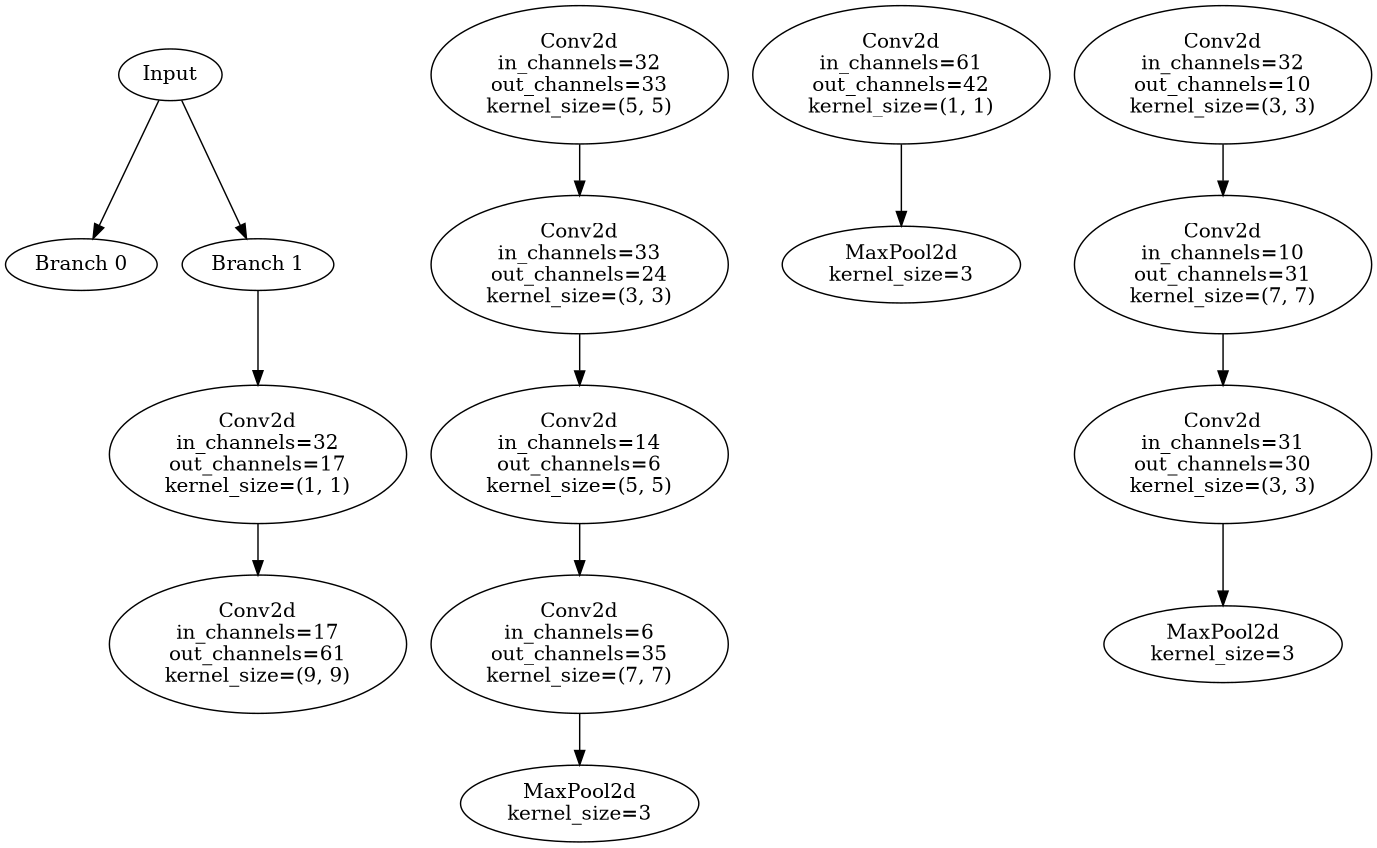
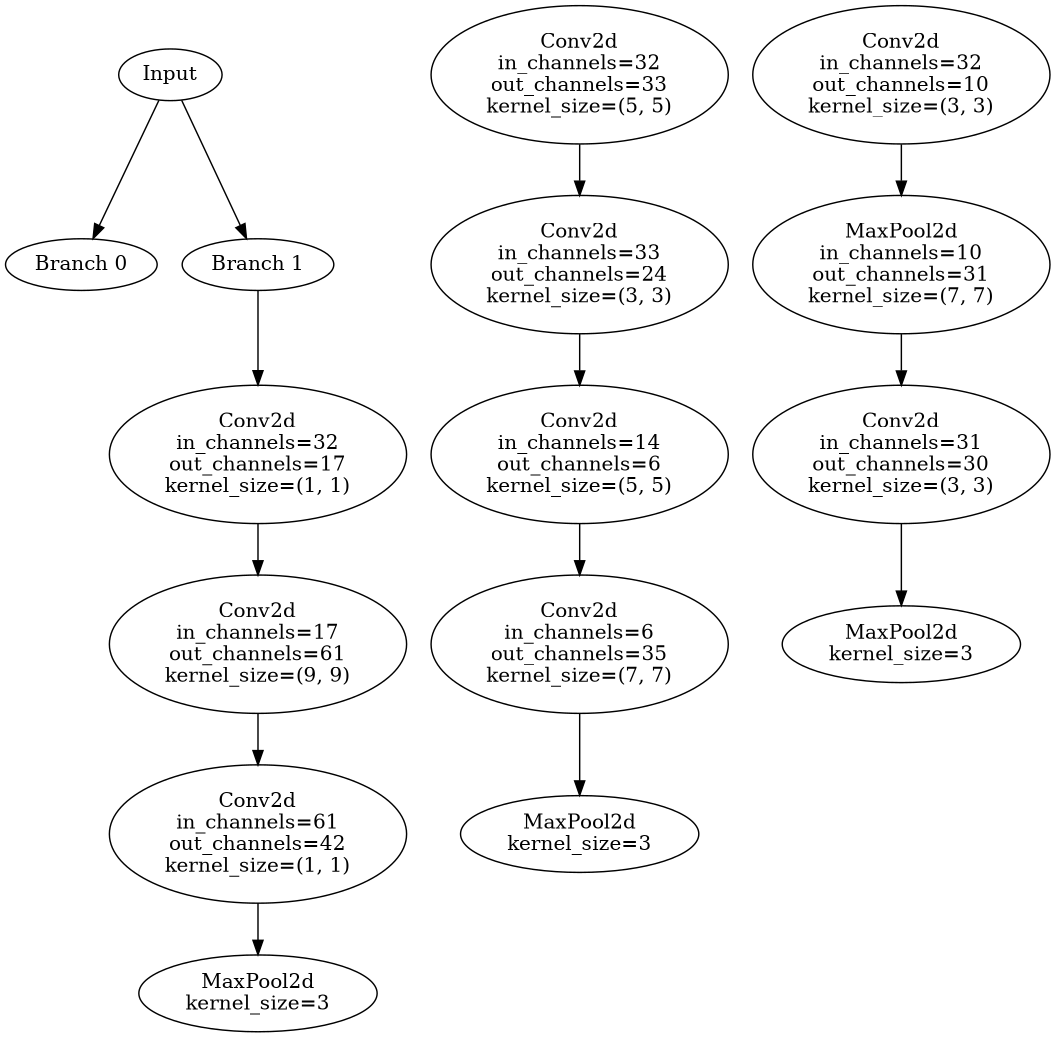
(1223, 265) -> (901, 265)
none -> (258, 732)
